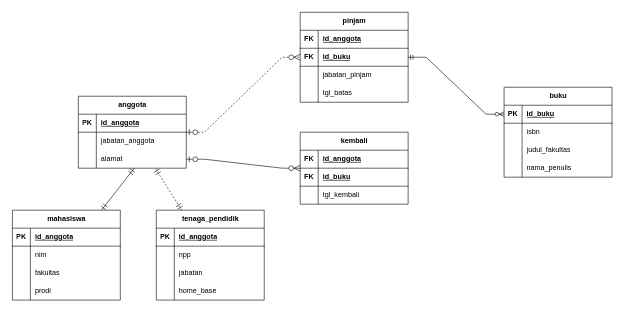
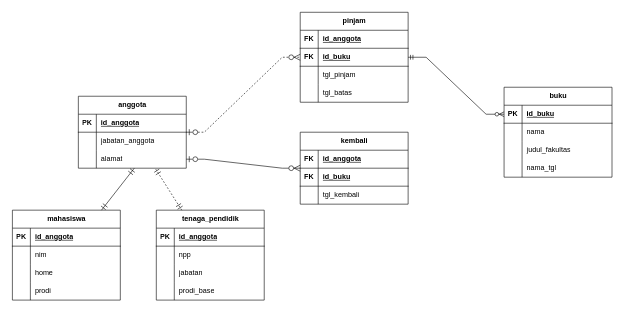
(350, 75) -> (341, 75)
(534, 132) -> (535, 132)
(549, 168) -> (542, 168)
(50, 273) -> (43, 273)
(197, 291) -> (198, 291)
